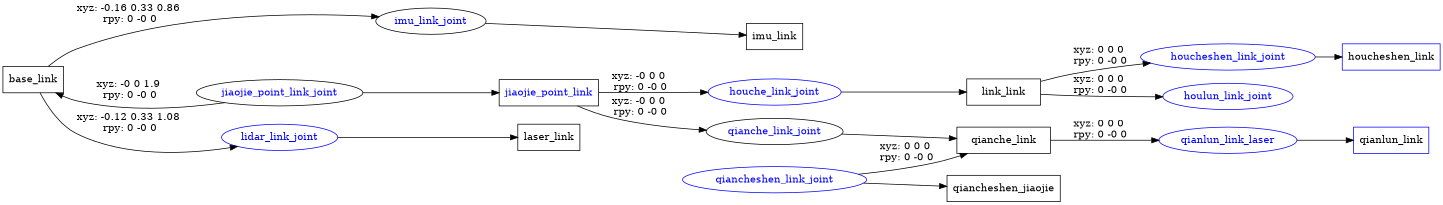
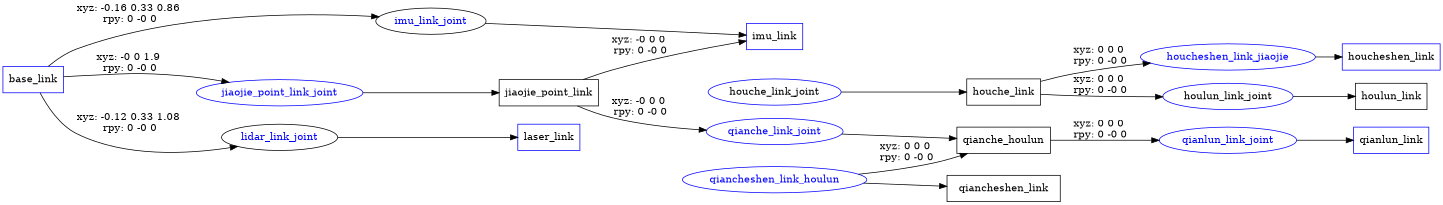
(775, 37) -> (775, 37)
(1228, 57) -> (1228, 57)
(33, 80) -> (33, 80)
(650, 92) -> (660, 58)
(775, 92) -> (775, 92)
(1004, 92) -> (1004, 92)
(280, 93) -> (280, 93)
(549, 93) -> (549, 93)
(1228, 96) -> (1228, 96)
none -> (1391, 96)
(143, 108) -> (143, 74)
(775, 132) -> (775, 132)
(280, 137) -> (280, 137)
(549, 137) -> (549, 137)
(1004, 140) -> (1004, 140)
(1228, 140) -> (1228, 140)
(775, 180) -> (775, 180)
(1004, 188) -> (1004, 188)
